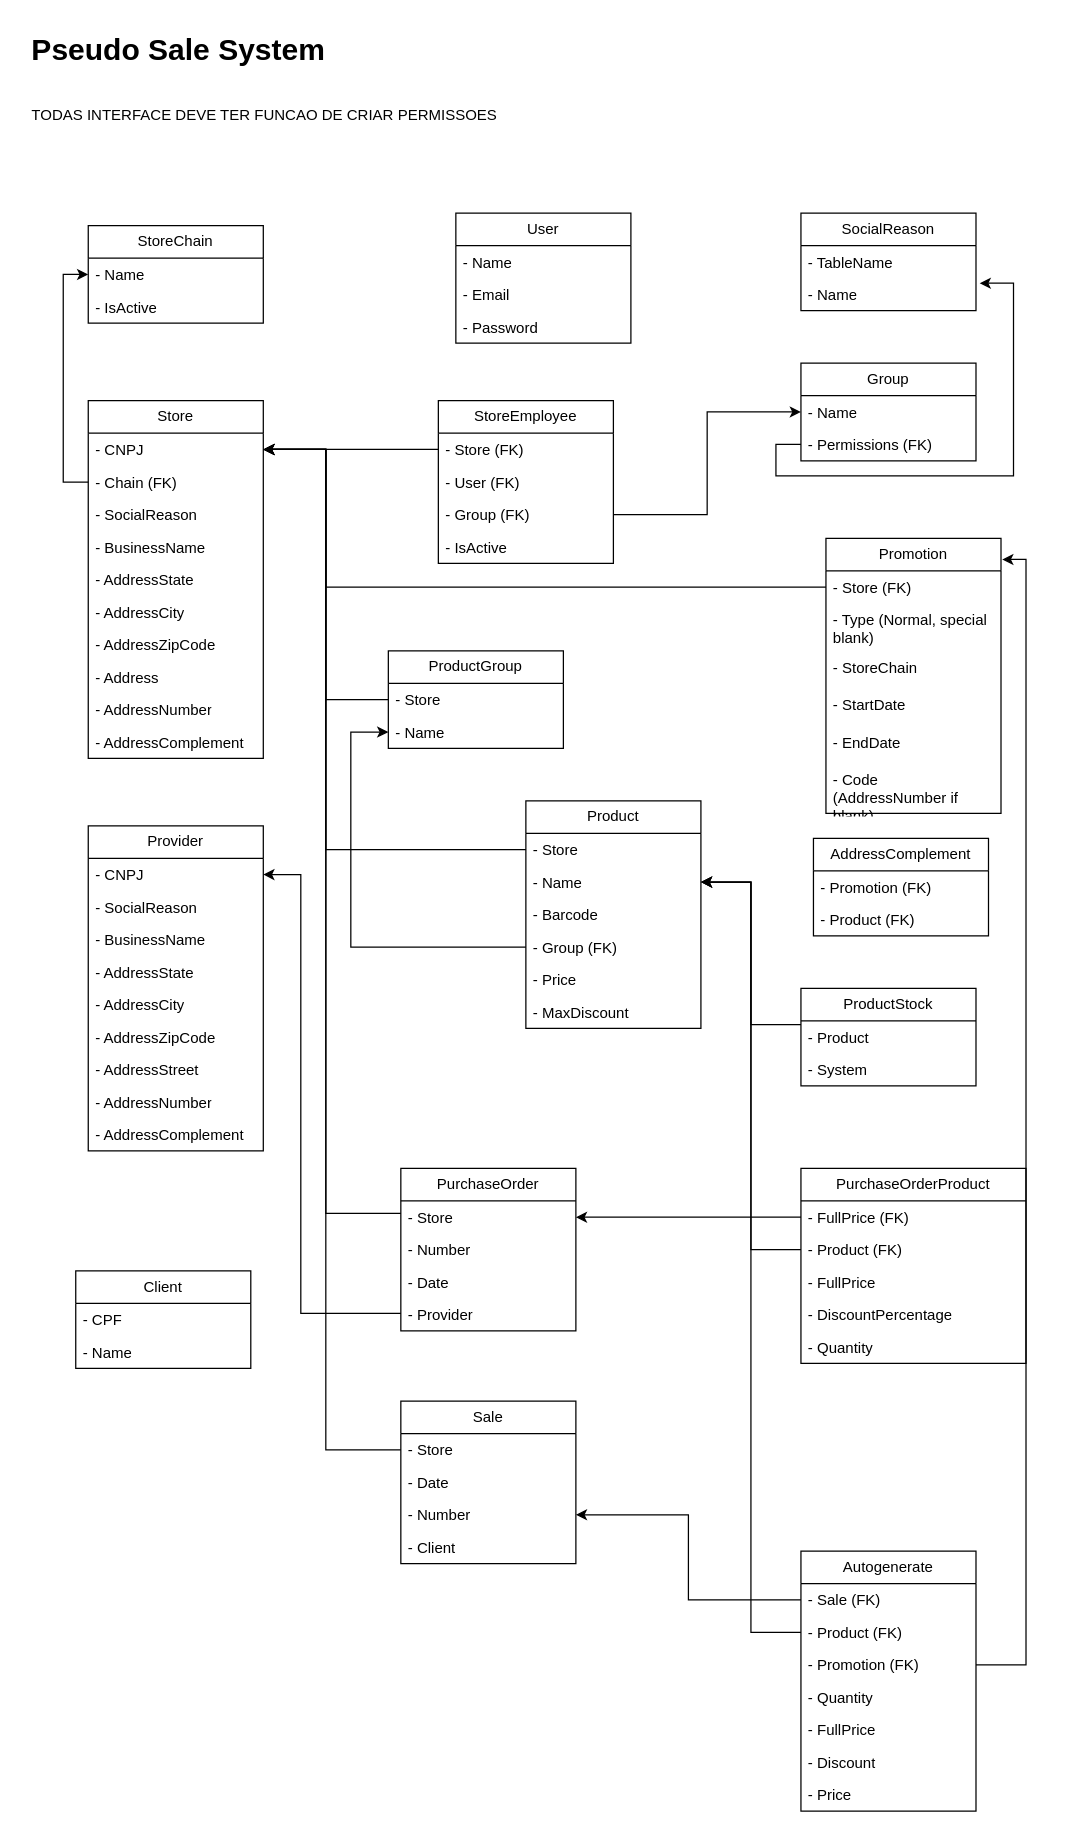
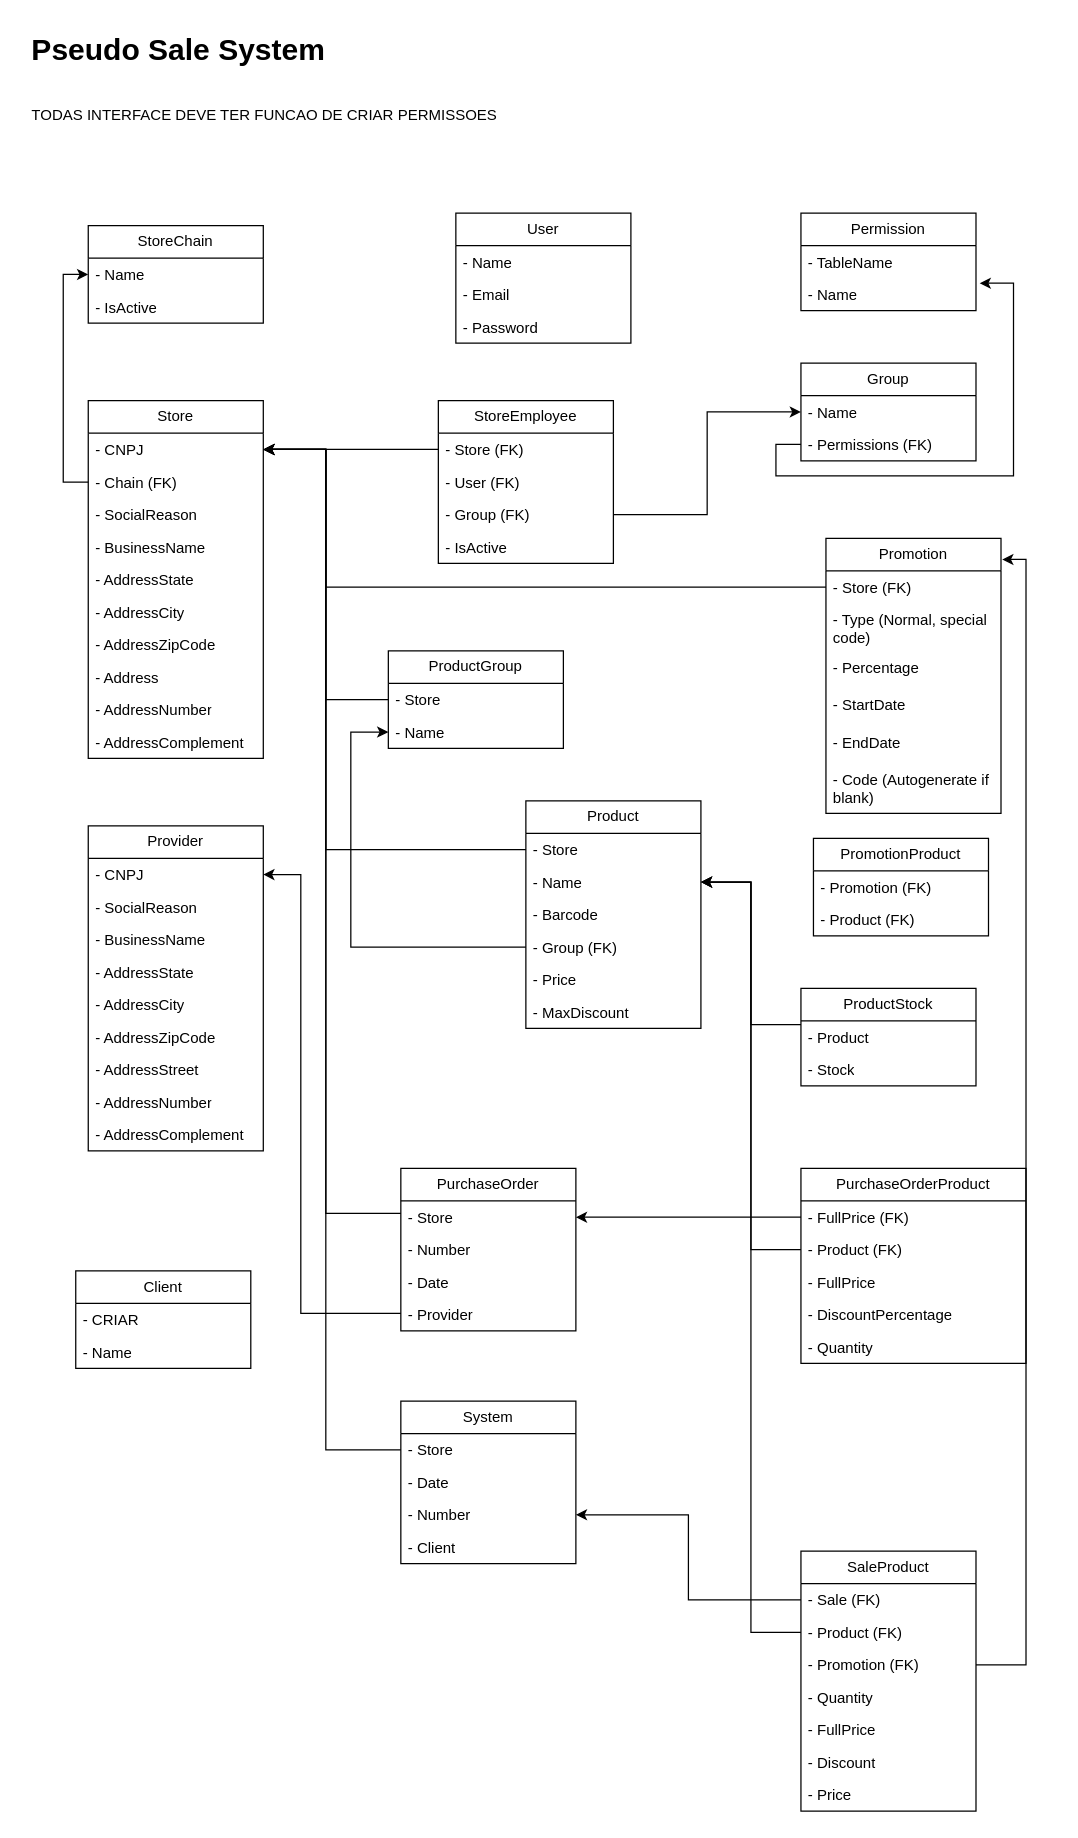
(888, 229) -> (888, 229)
(914, 630) -> (914, 630)
(880, 668) -> (882, 668)
(914, 790) -> (914, 790)
(901, 854) -> (901, 854)
(840, 1071) -> (836, 1071)
(102, 1321) -> (111, 1321)
(488, 1417) -> (488, 1417)
(888, 1567) -> (888, 1567)
